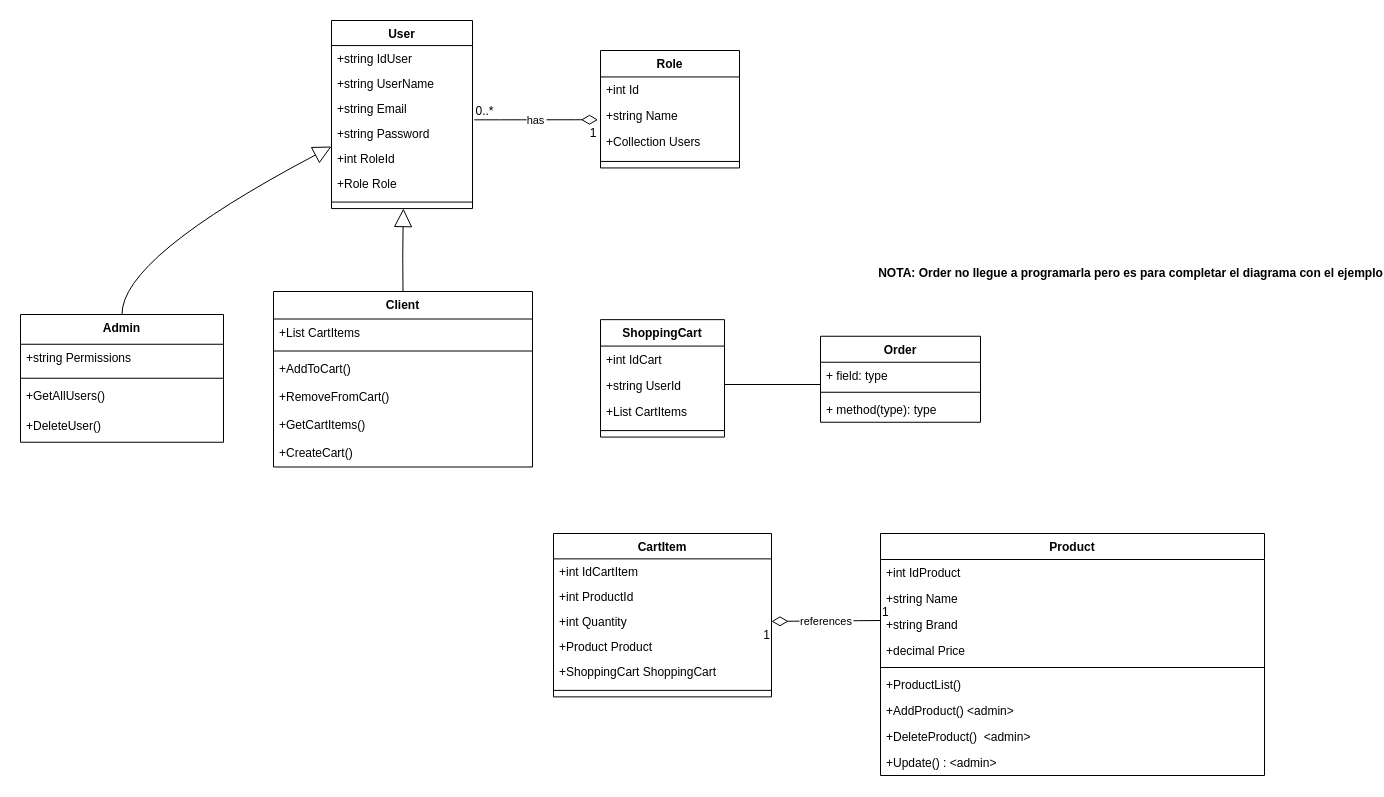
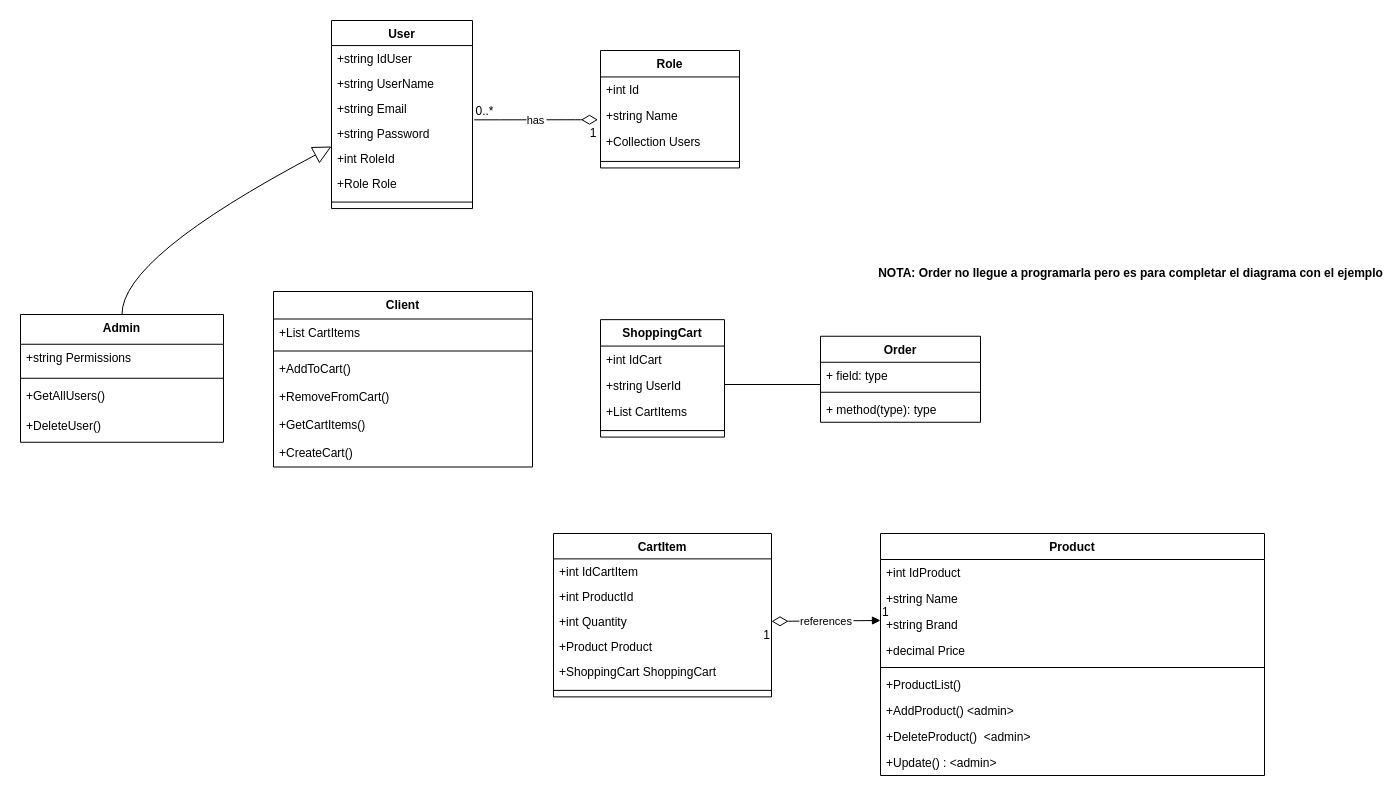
(403, 258) -> none
(874, 621) -> (871, 621)
